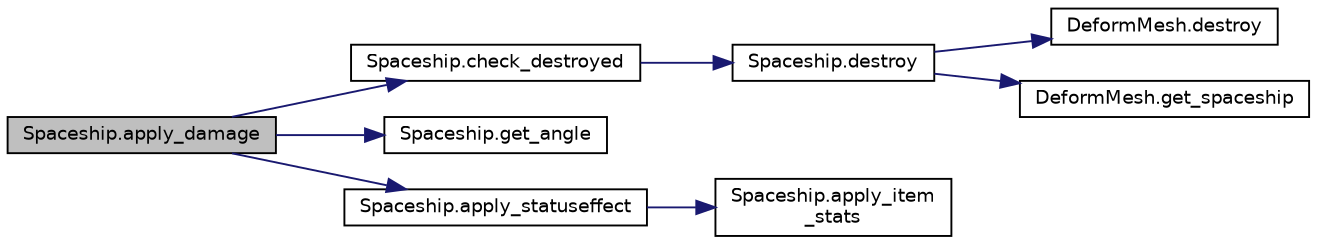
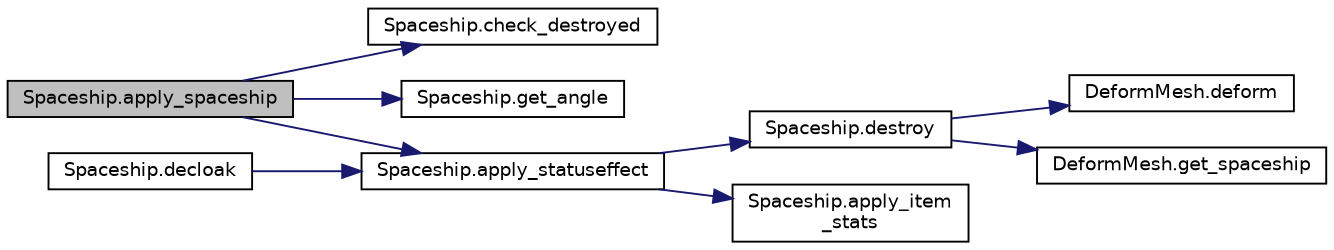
(1164, 27) -> (1182, 93)
(677, 63) -> (695, 149)
(142, 135) -> (150, 99)
none -> (150, 171)
